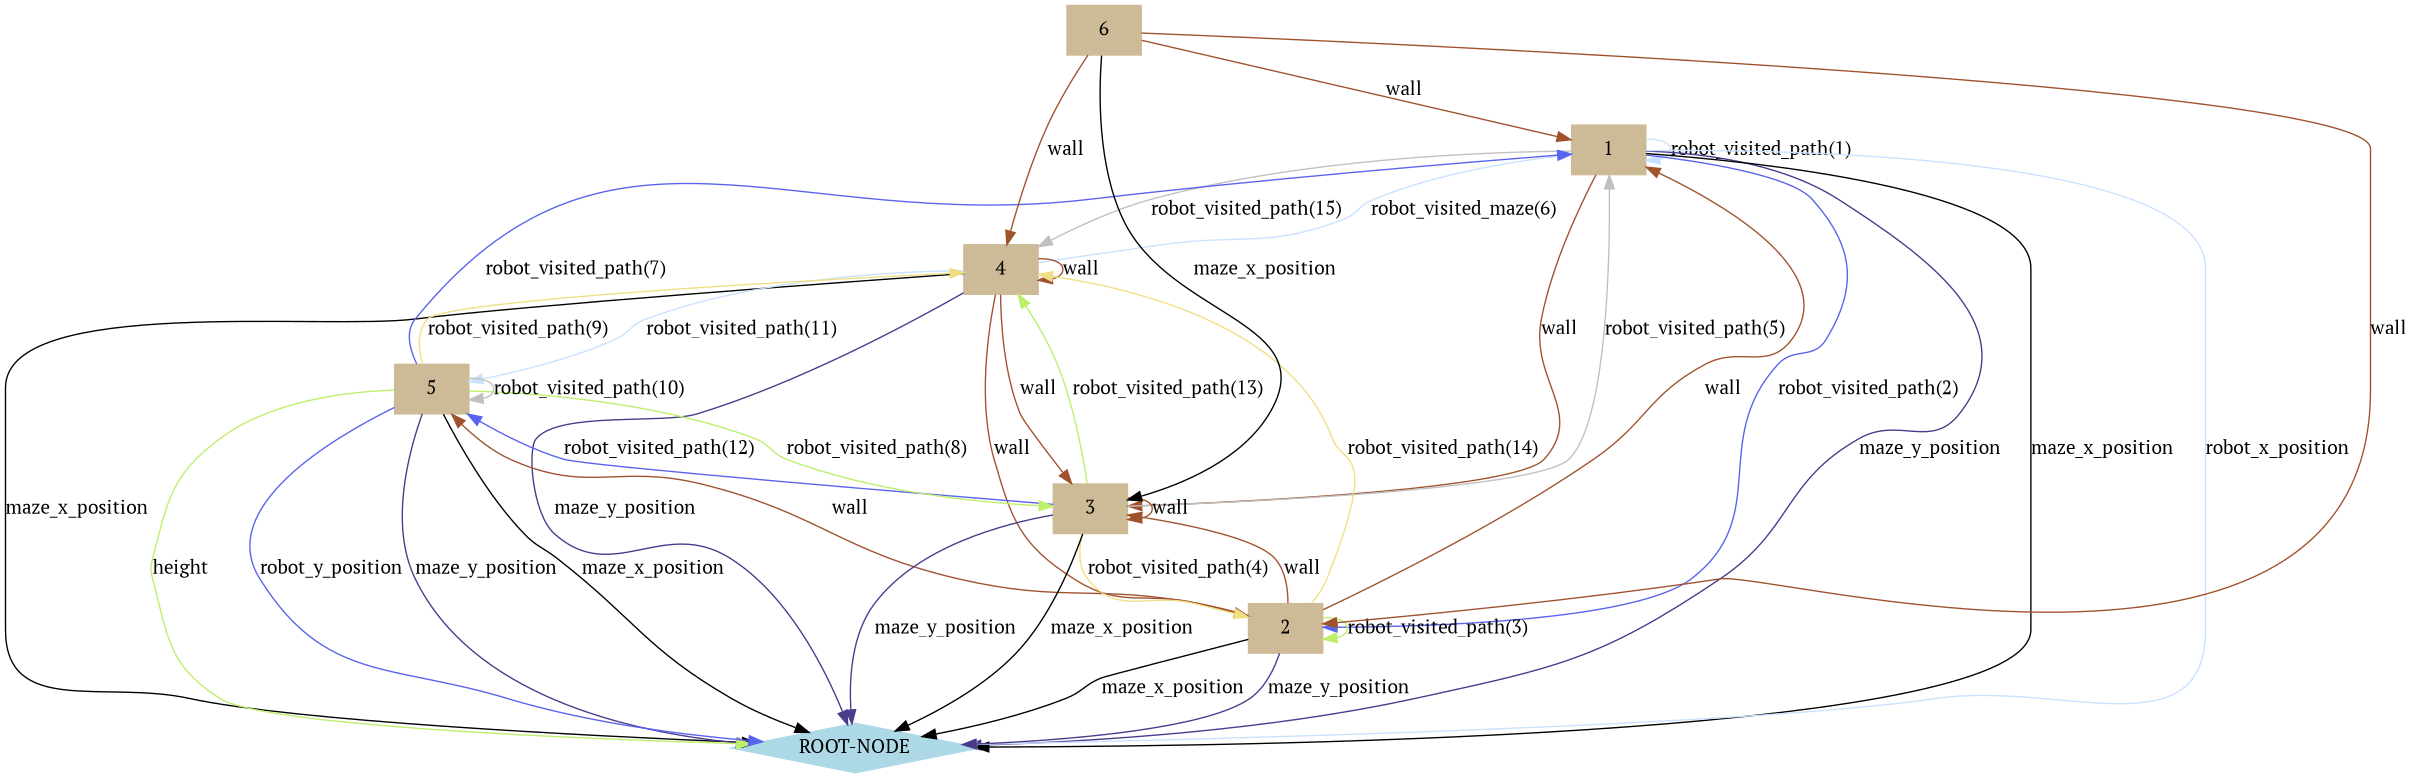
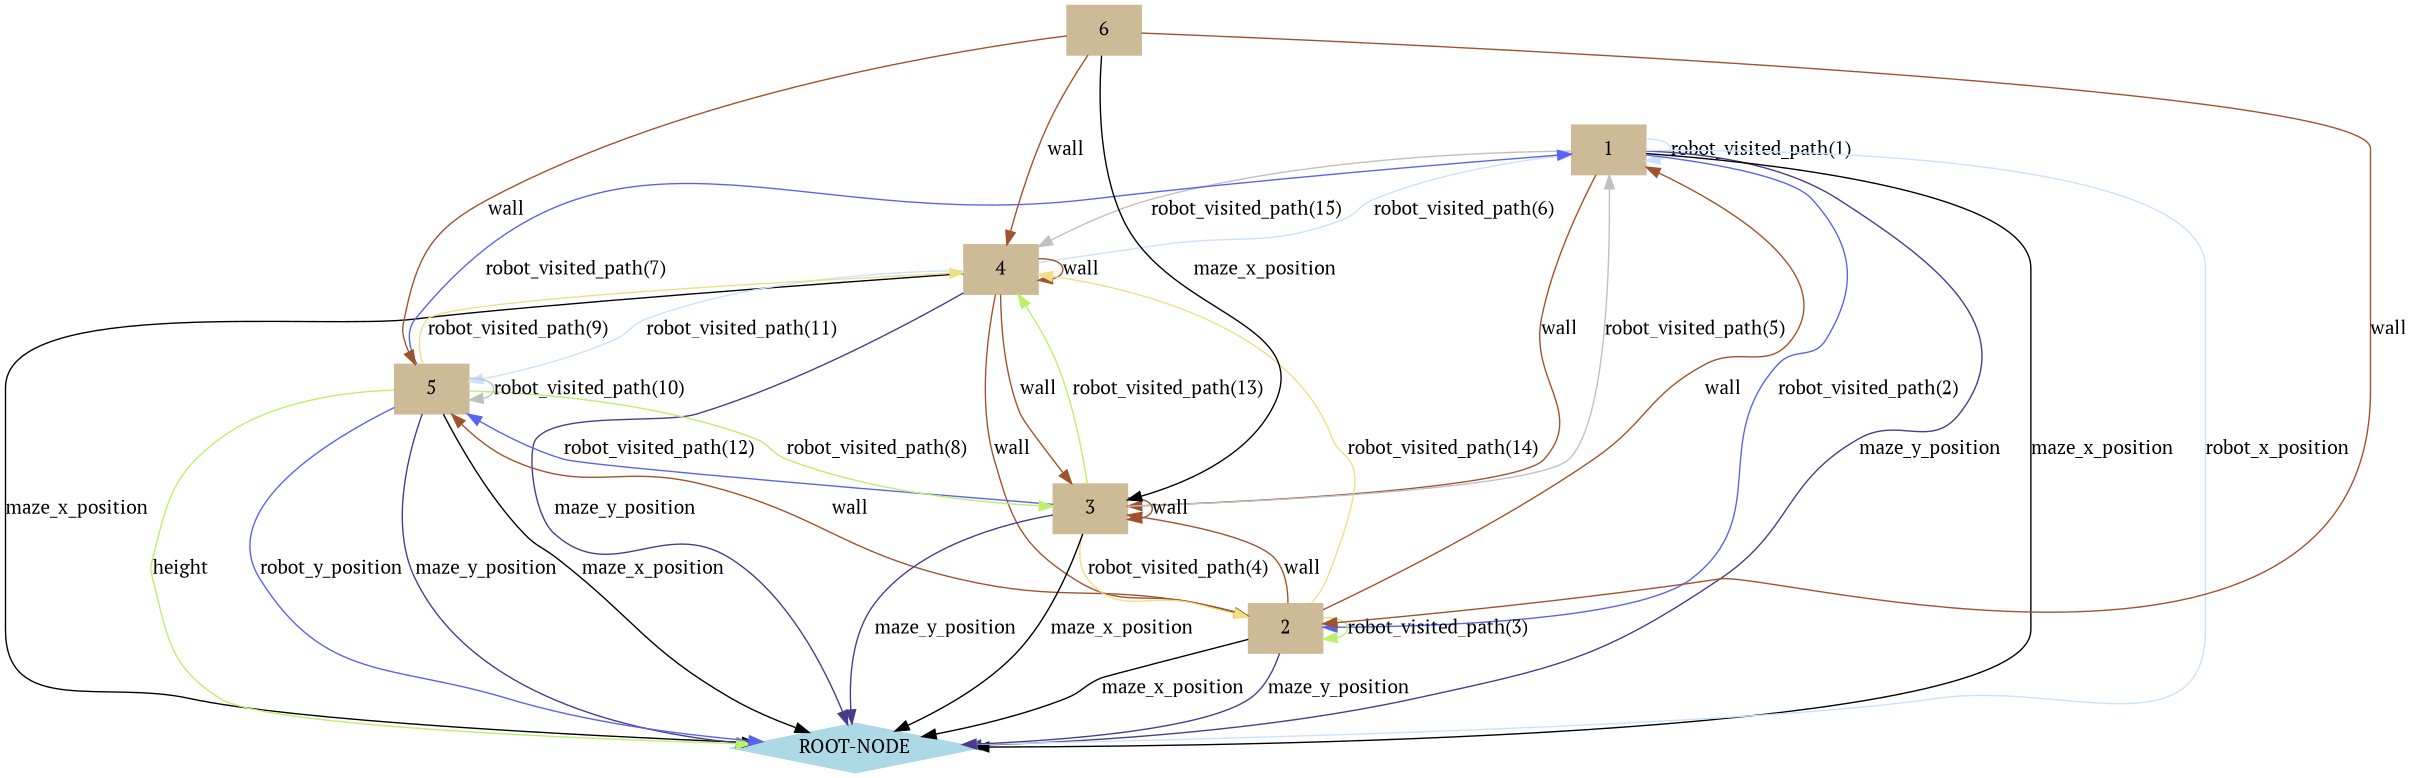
(1350, 88) -> (681, 120)
(1464, 210) -> (1464, 210)
